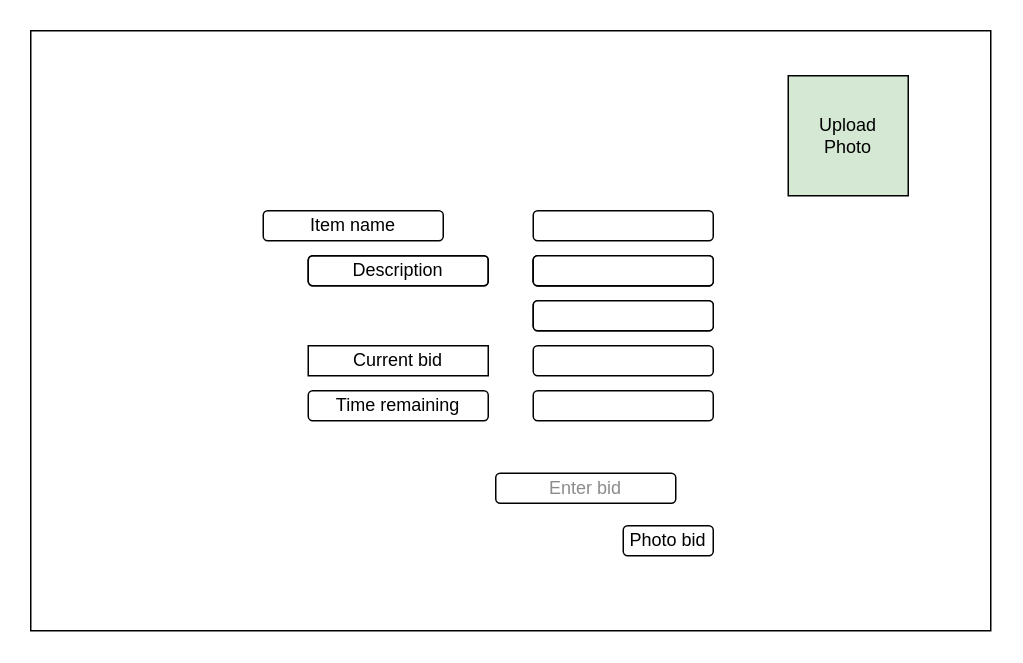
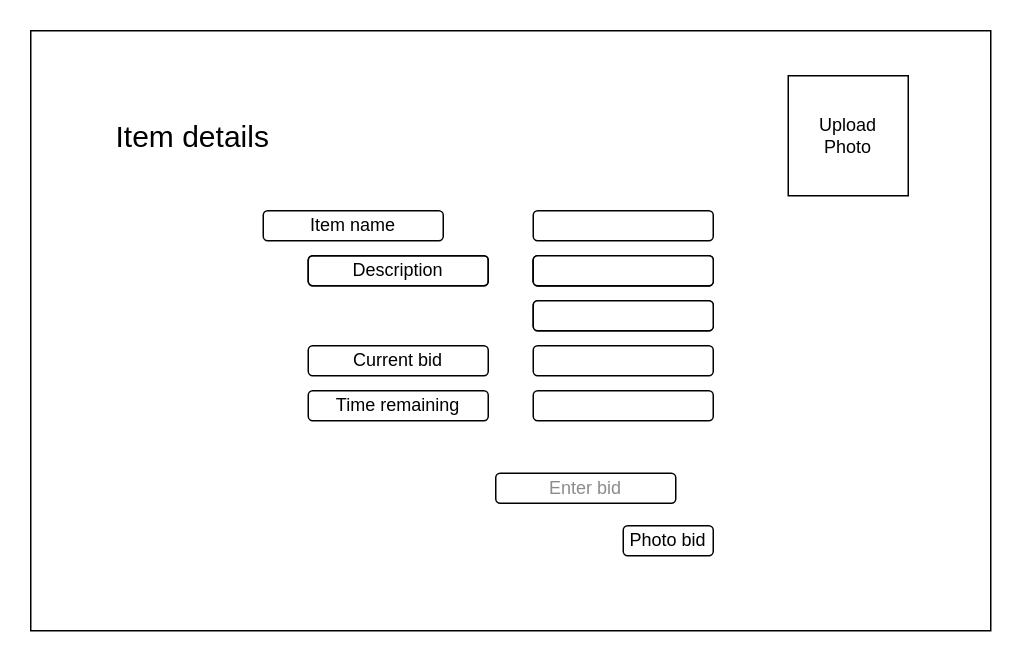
none -> (256, 136)
(848, 136) -> (848, 136)
(398, 361) -> (398, 361)
